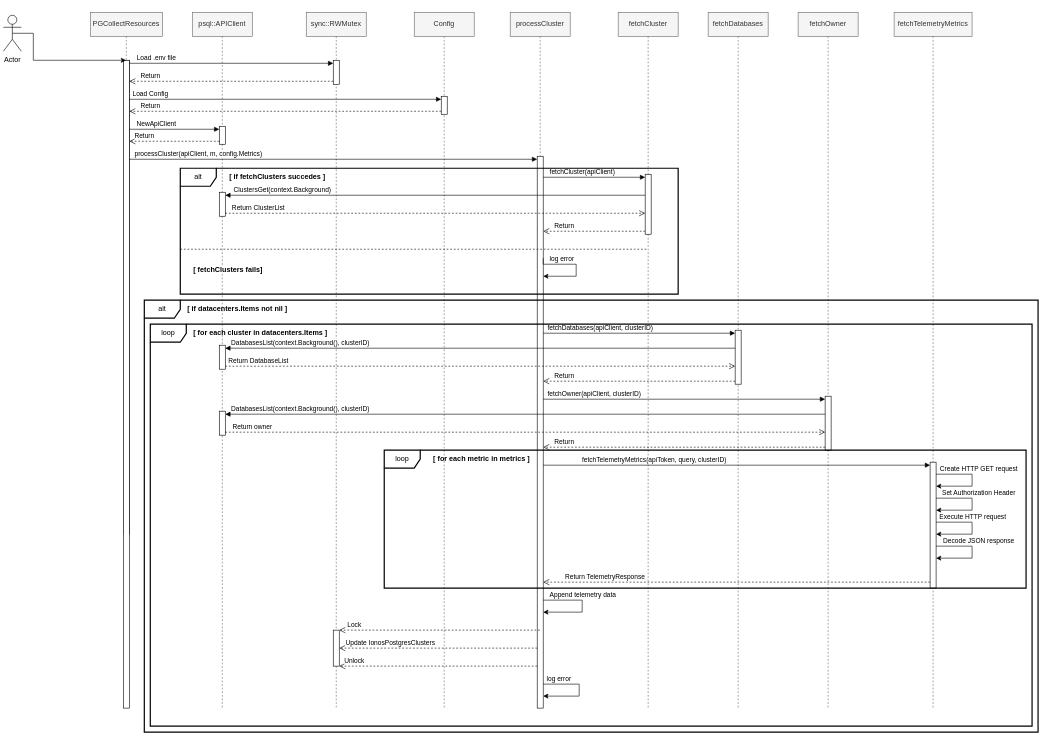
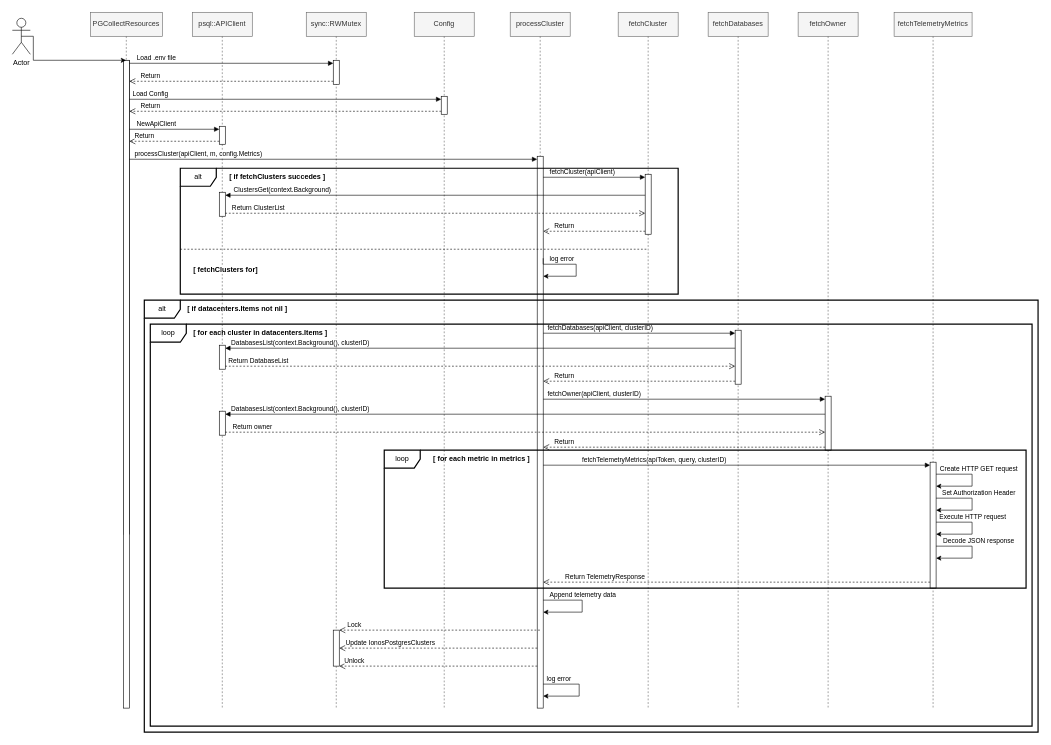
(12, 33) -> (21, 36)
(233, 270) -> (231, 270)
